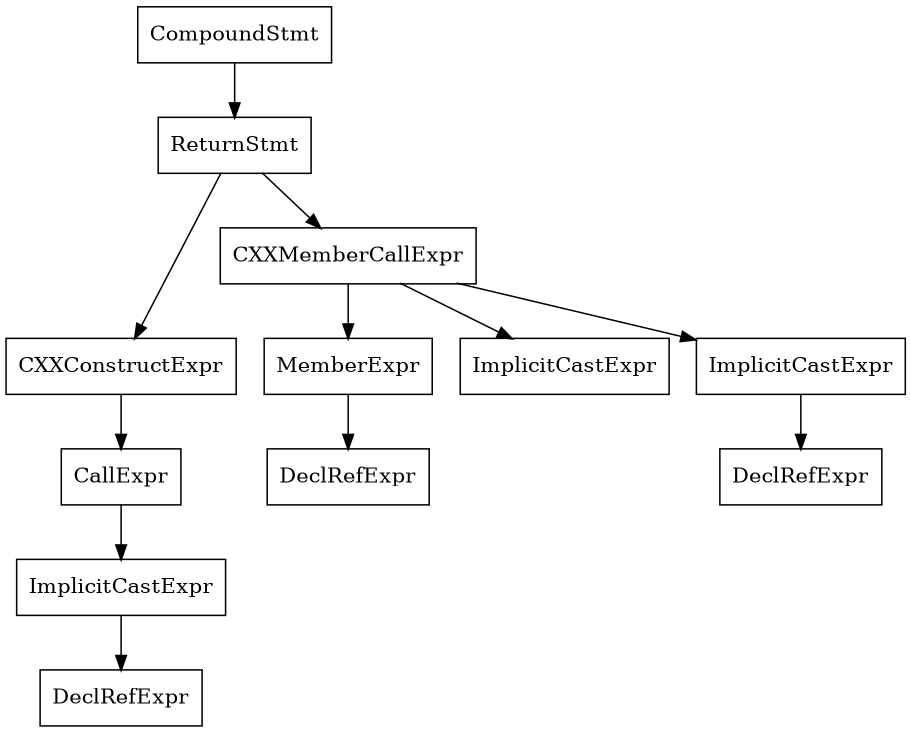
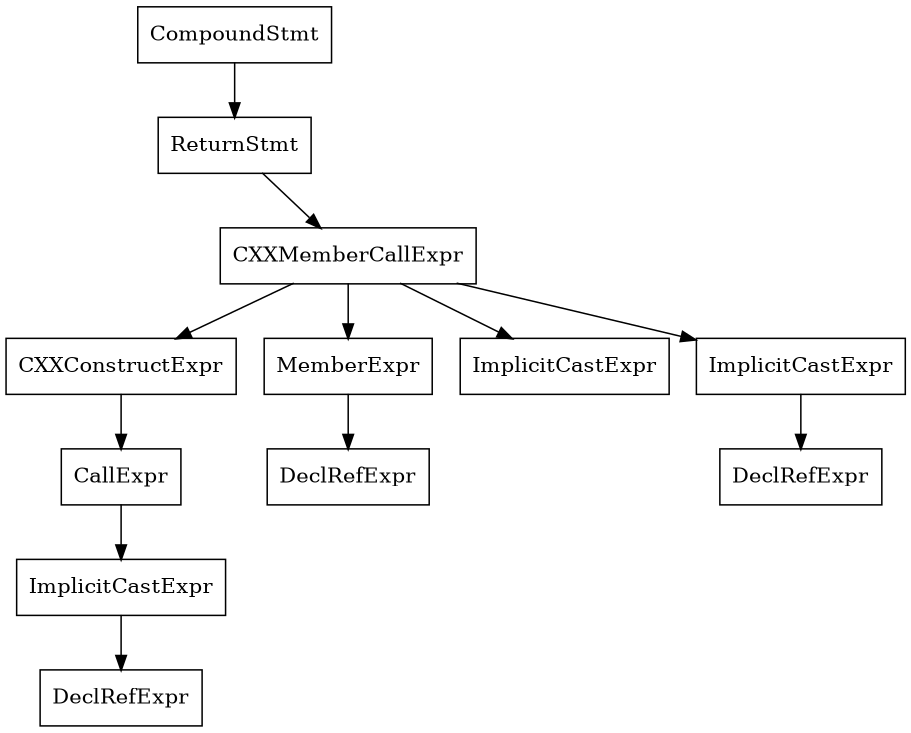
(182, 249) -> (242, 308)
